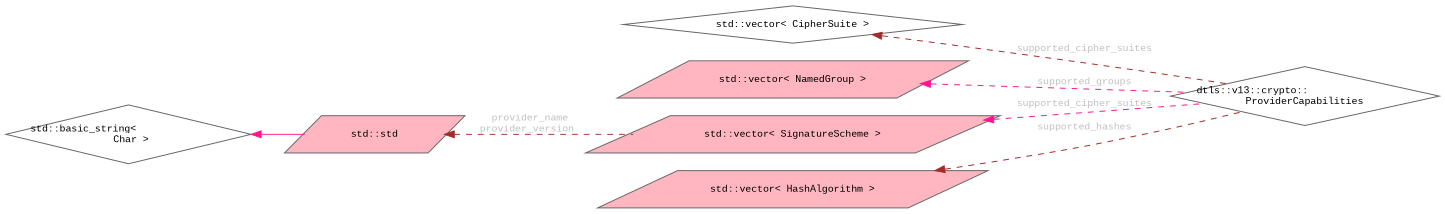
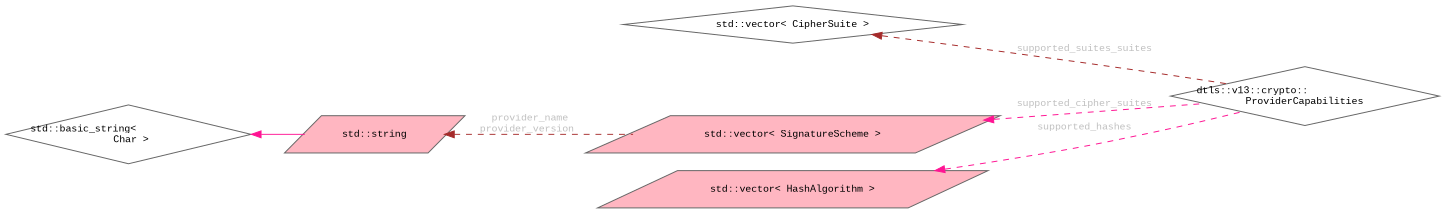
(1082, 49) -> (1082, 49)
(793, 79) -> none
(375, 134) -> (375, 134)
(1094, 144) -> (1094, 144)
